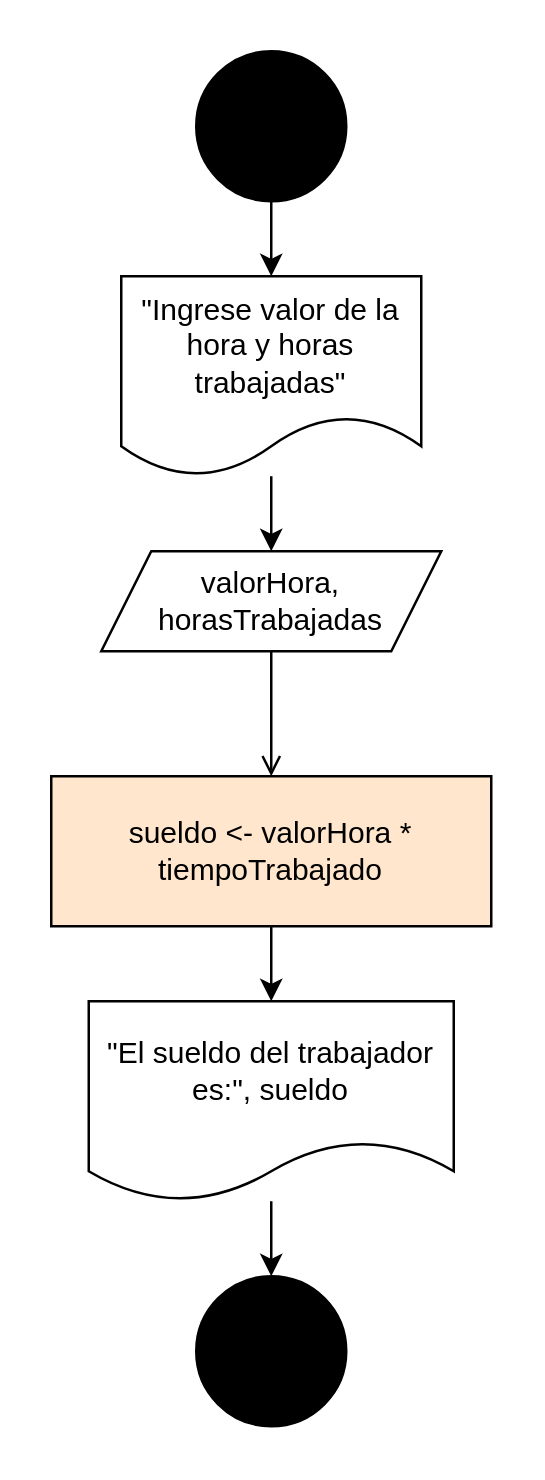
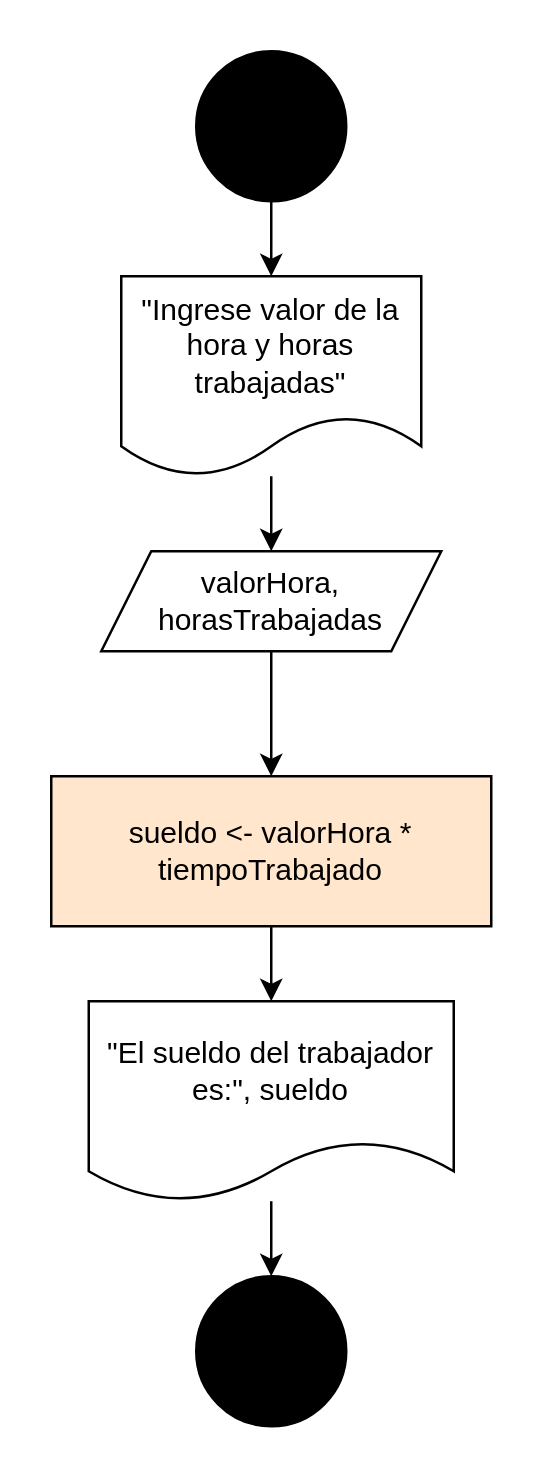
(271, 762) -> (271, 758)
